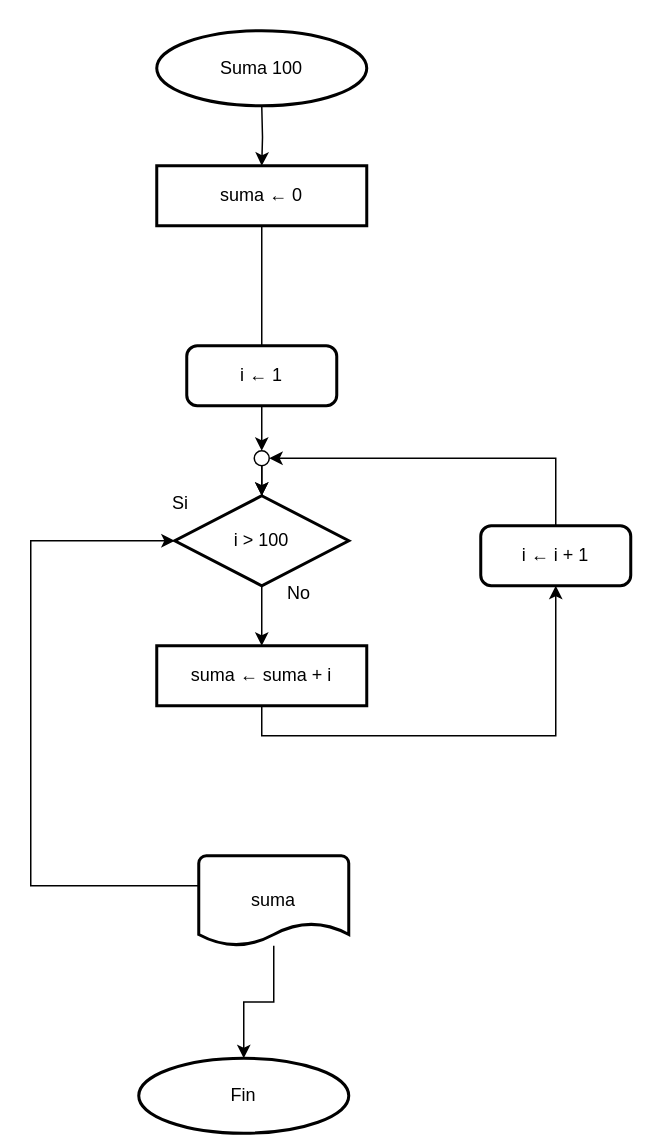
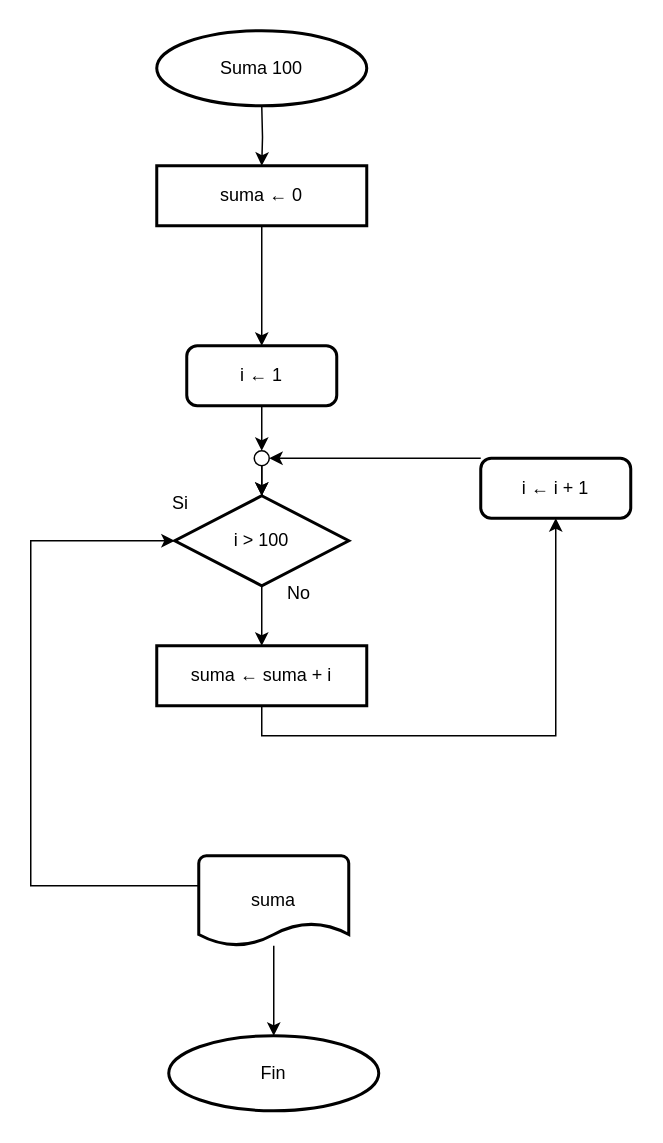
(262, 338) -> (262, 334)
(556, 556) -> (556, 488)
(244, 1096) -> (274, 1073)
